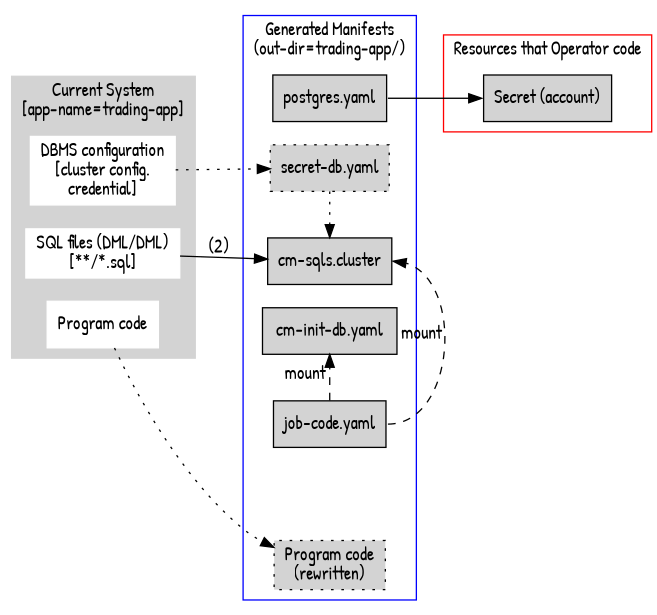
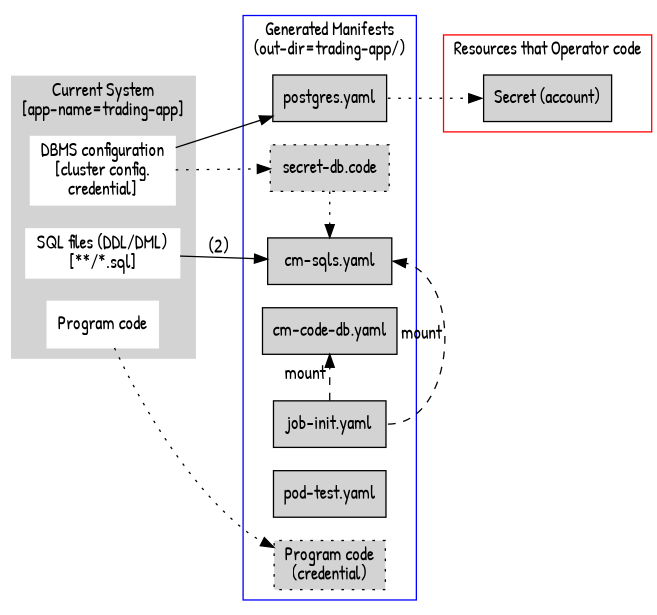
(428, 98) -> (428, 98)
none -> (218, 134)
(330, 168) -> (330, 168)
(103, 253) -> (103, 253)
(330, 261) -> (330, 261)
(330, 331) -> (330, 331)
(330, 424) -> (330, 424)
none -> (330, 494)
(330, 565) -> (330, 565)
